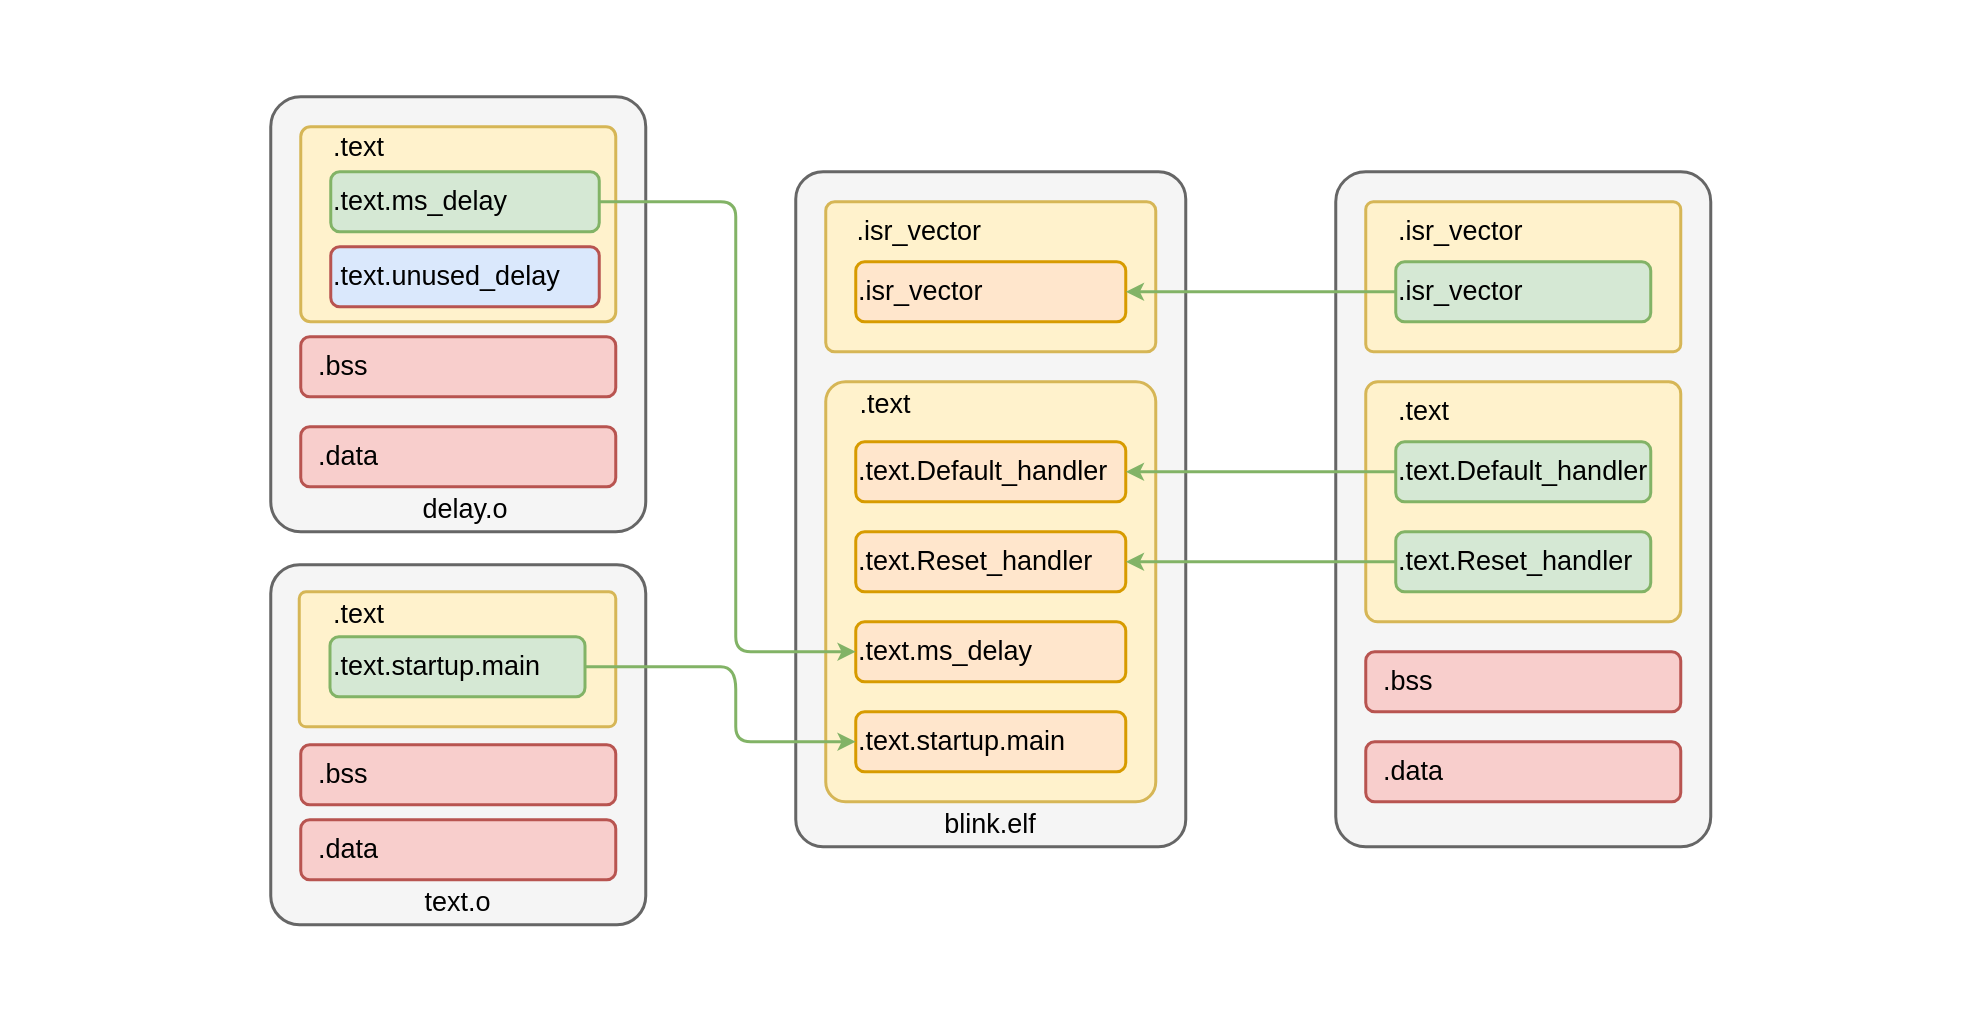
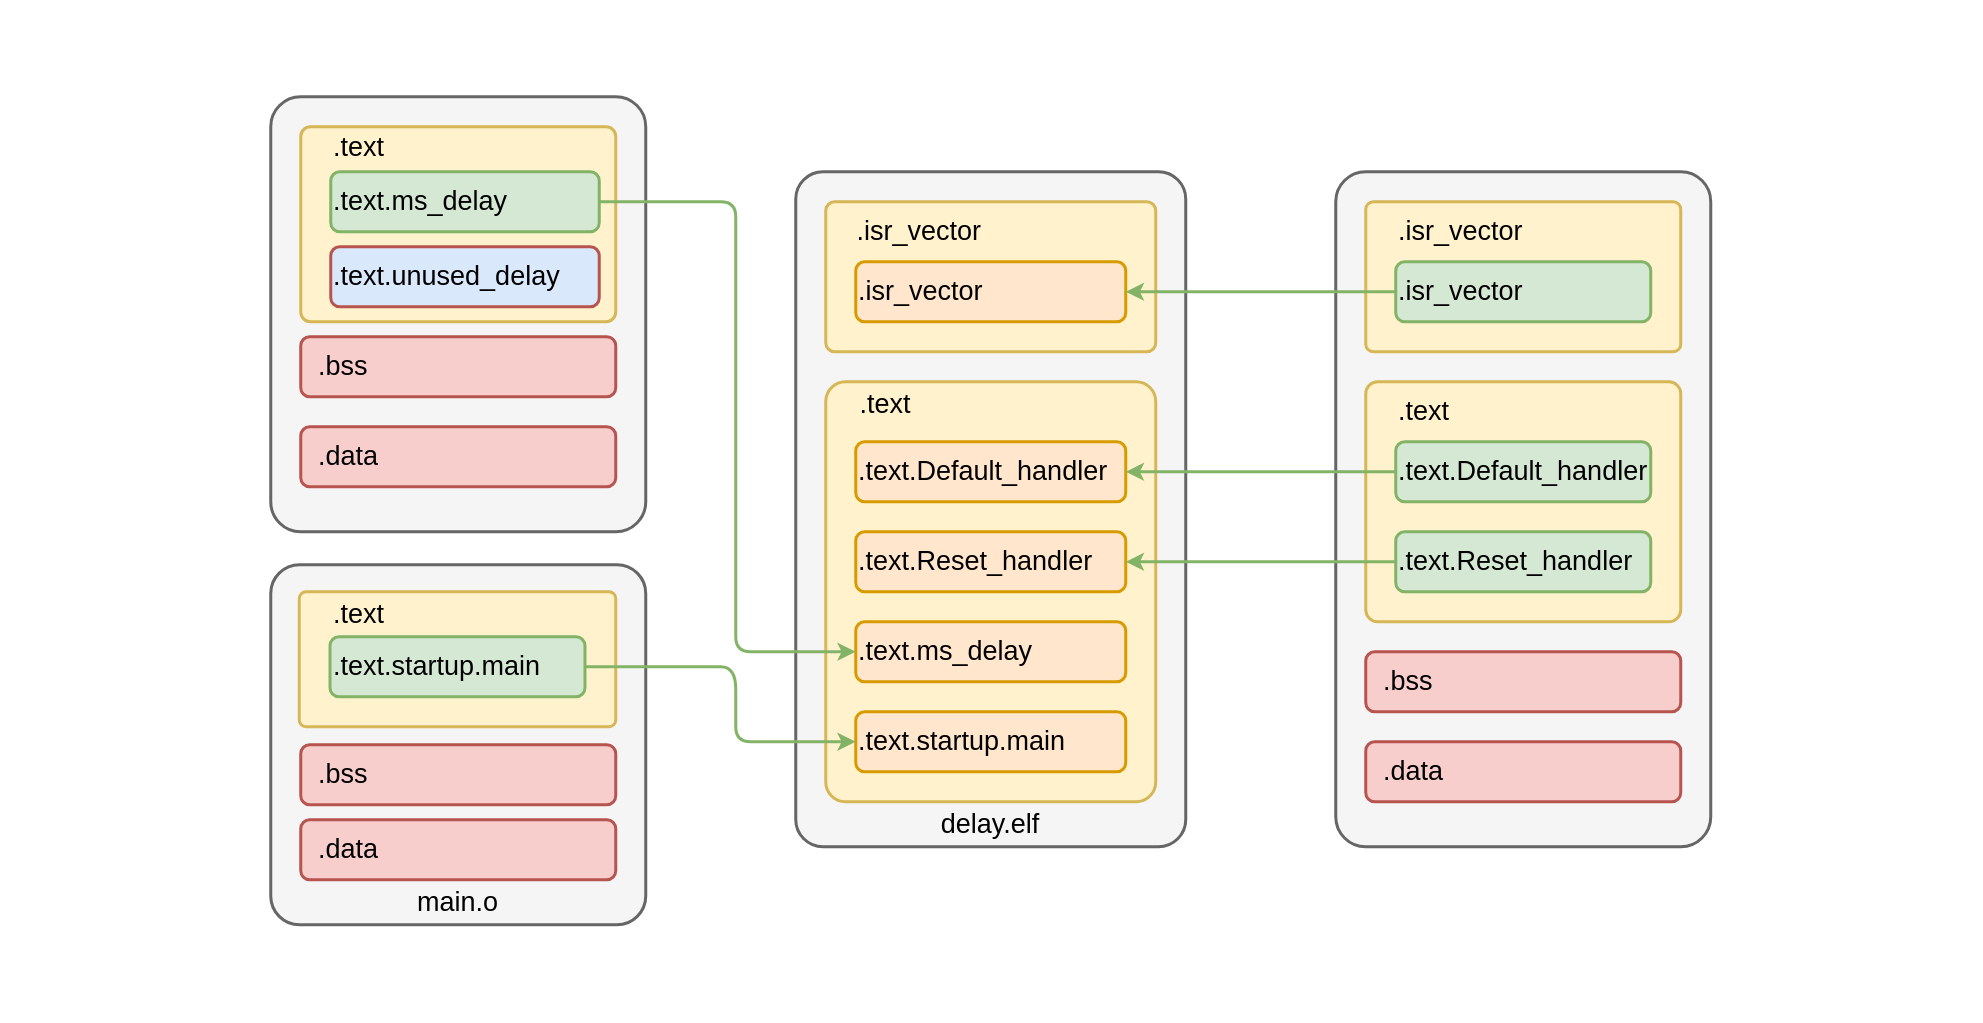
(465, 509) -> none
(991, 824) -> (991, 824)
(458, 902) -> (458, 902)
